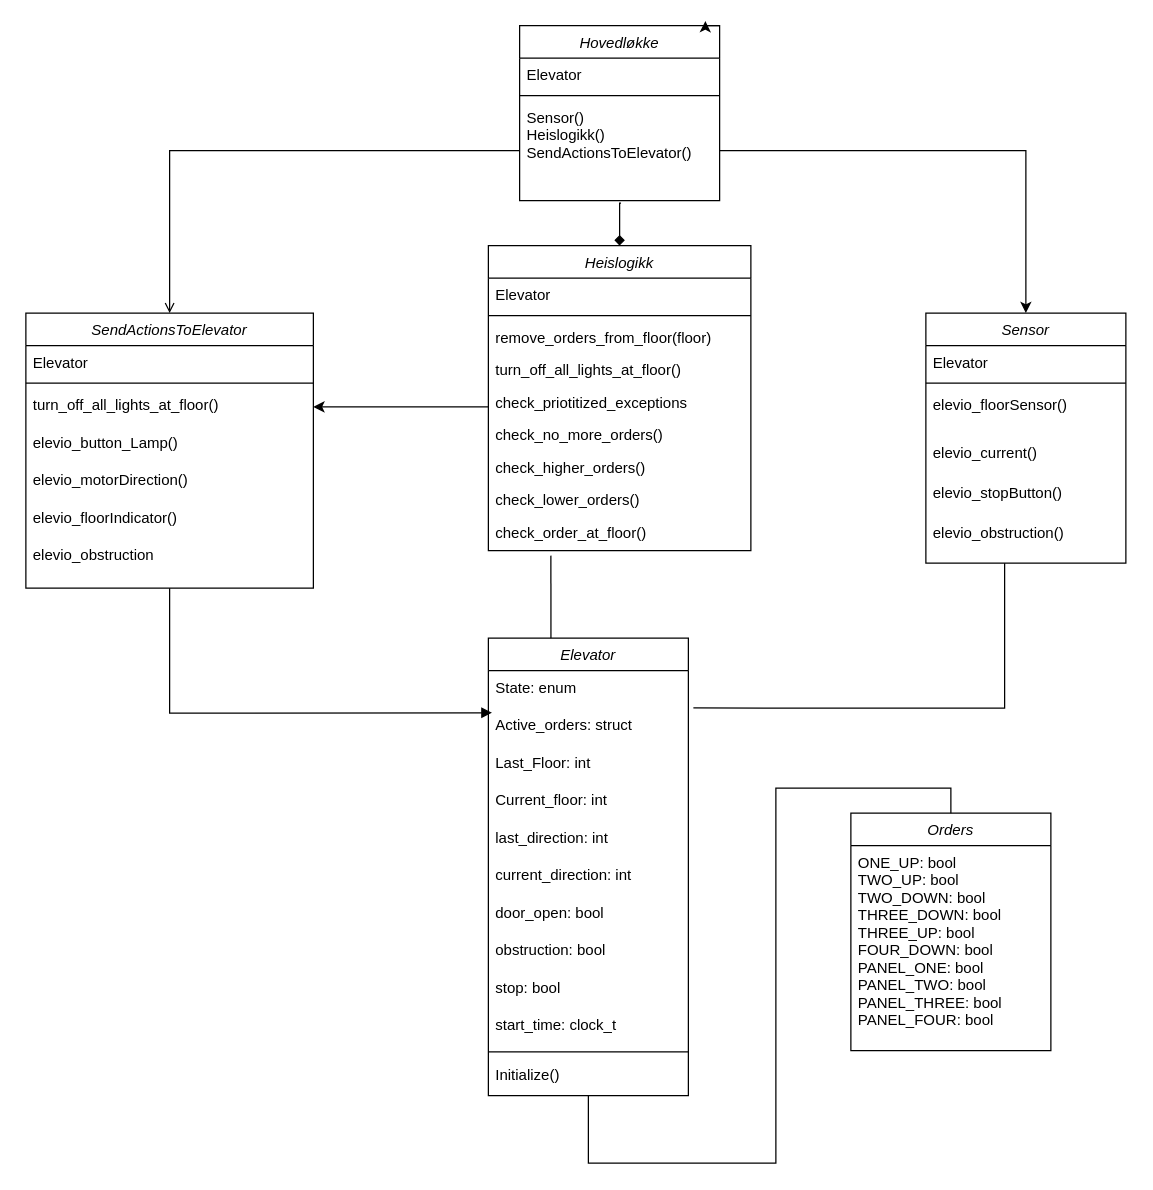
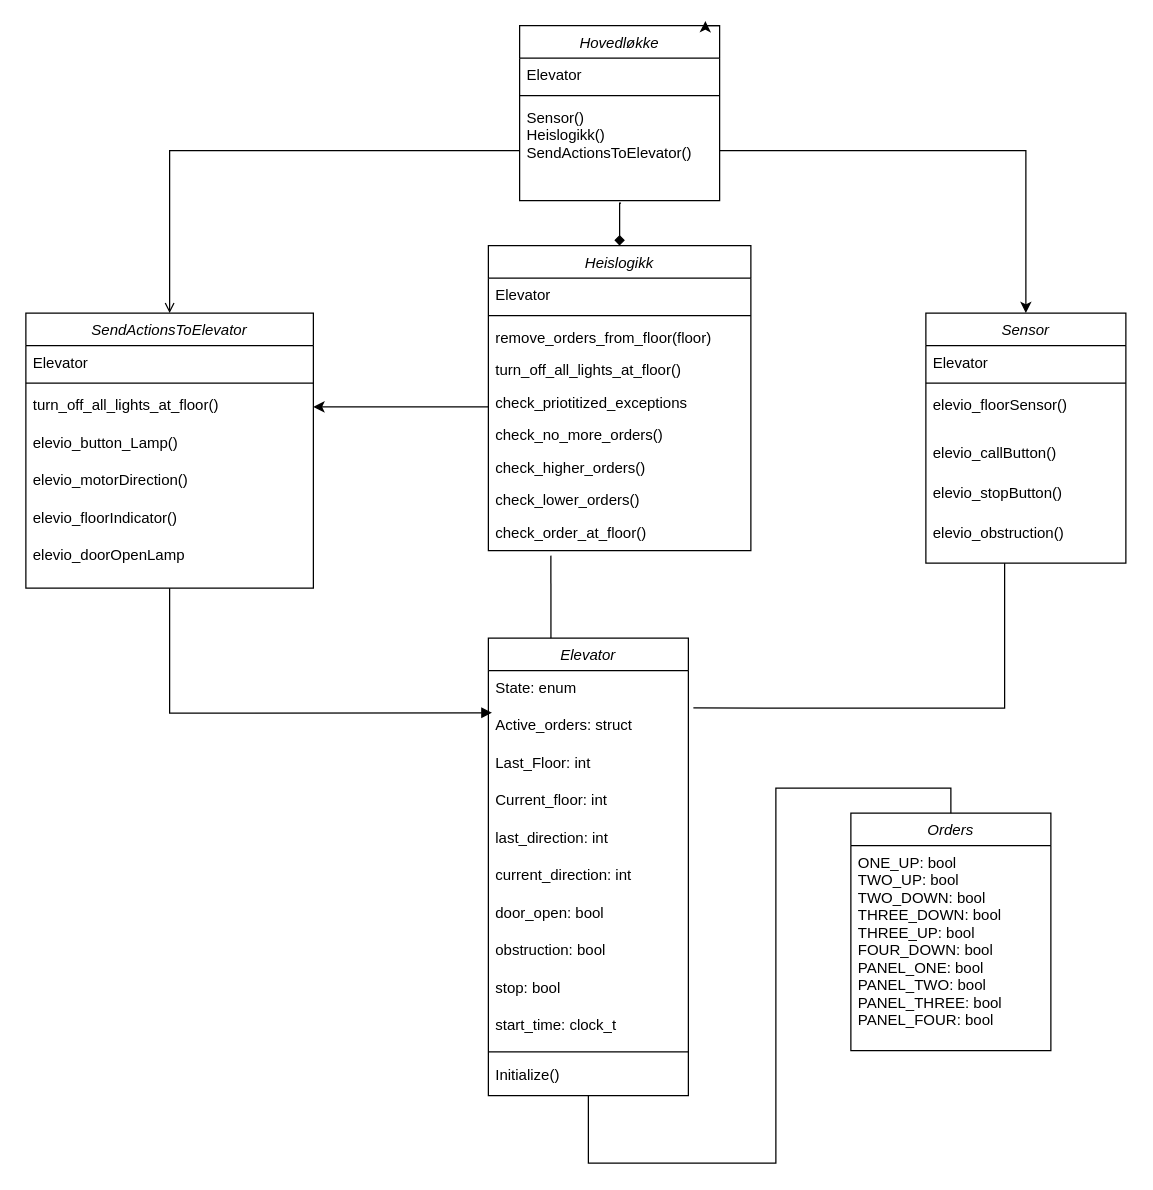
(996, 453) -> (1005, 453)
(102, 555) -> (108, 555)
